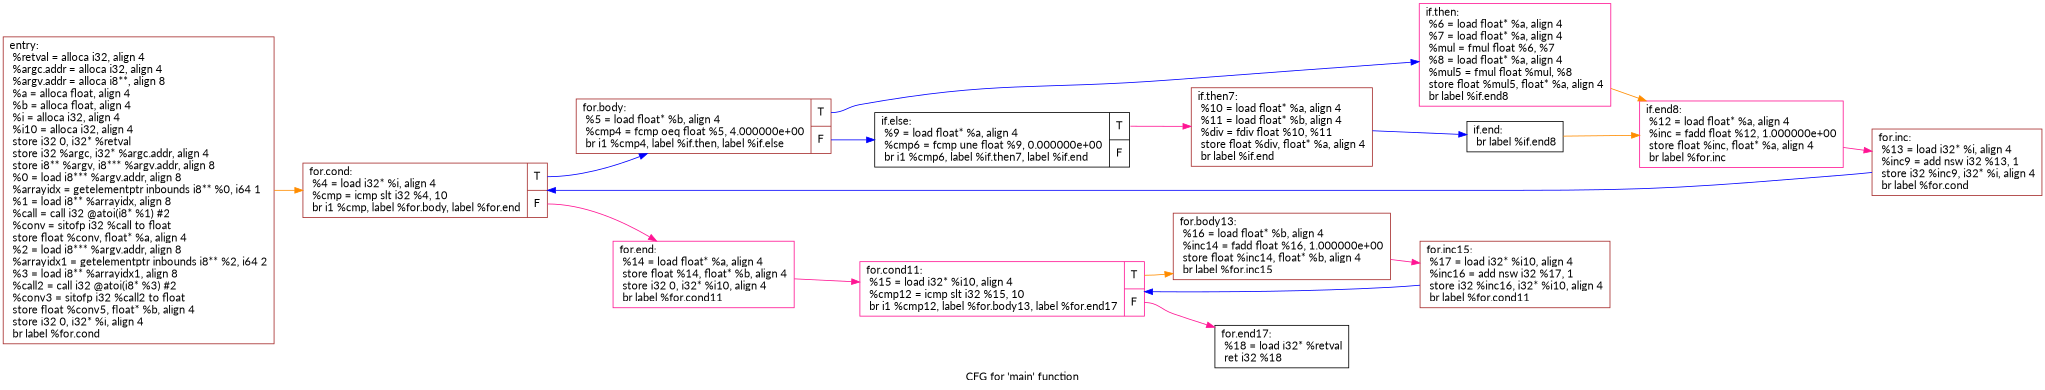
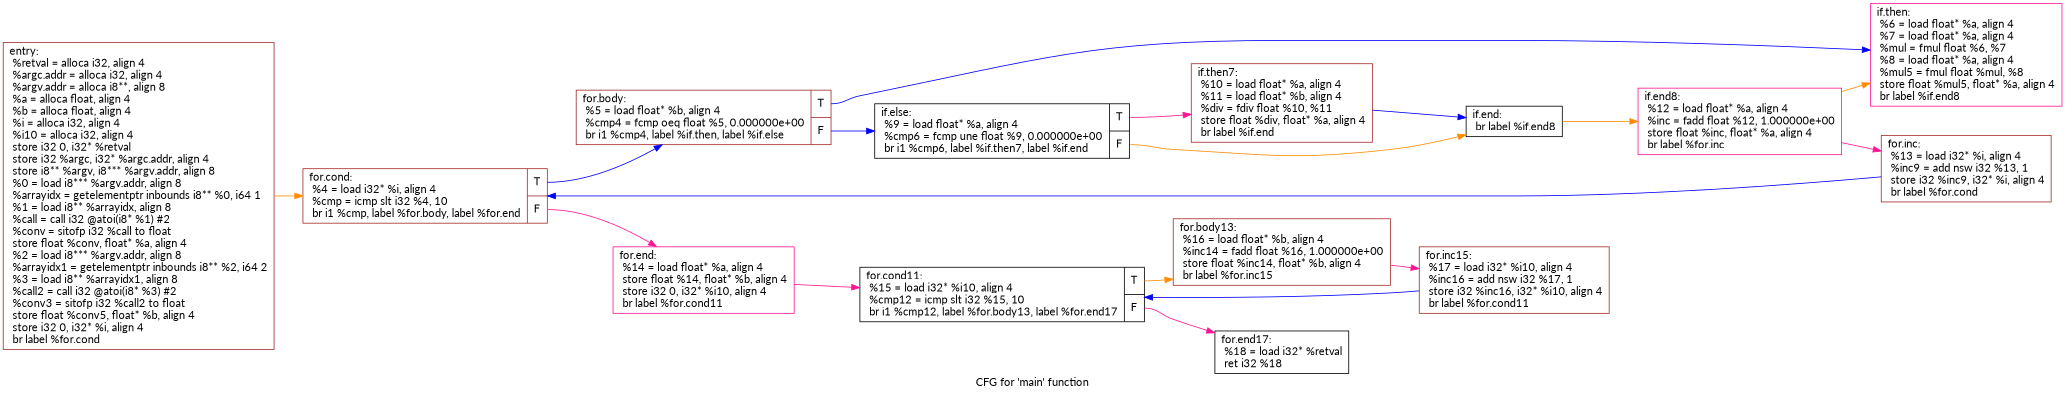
(1625, 93) -> (1852, 88)
(694, 132) -> (694, 123)
none -> (1295, 156)
(1002, 289) -> (1002, 295)
